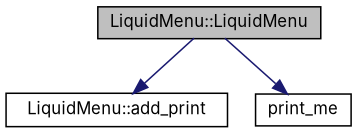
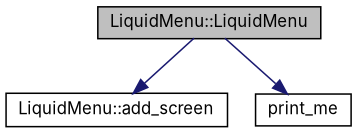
(117, 110) -> (117, 110)
